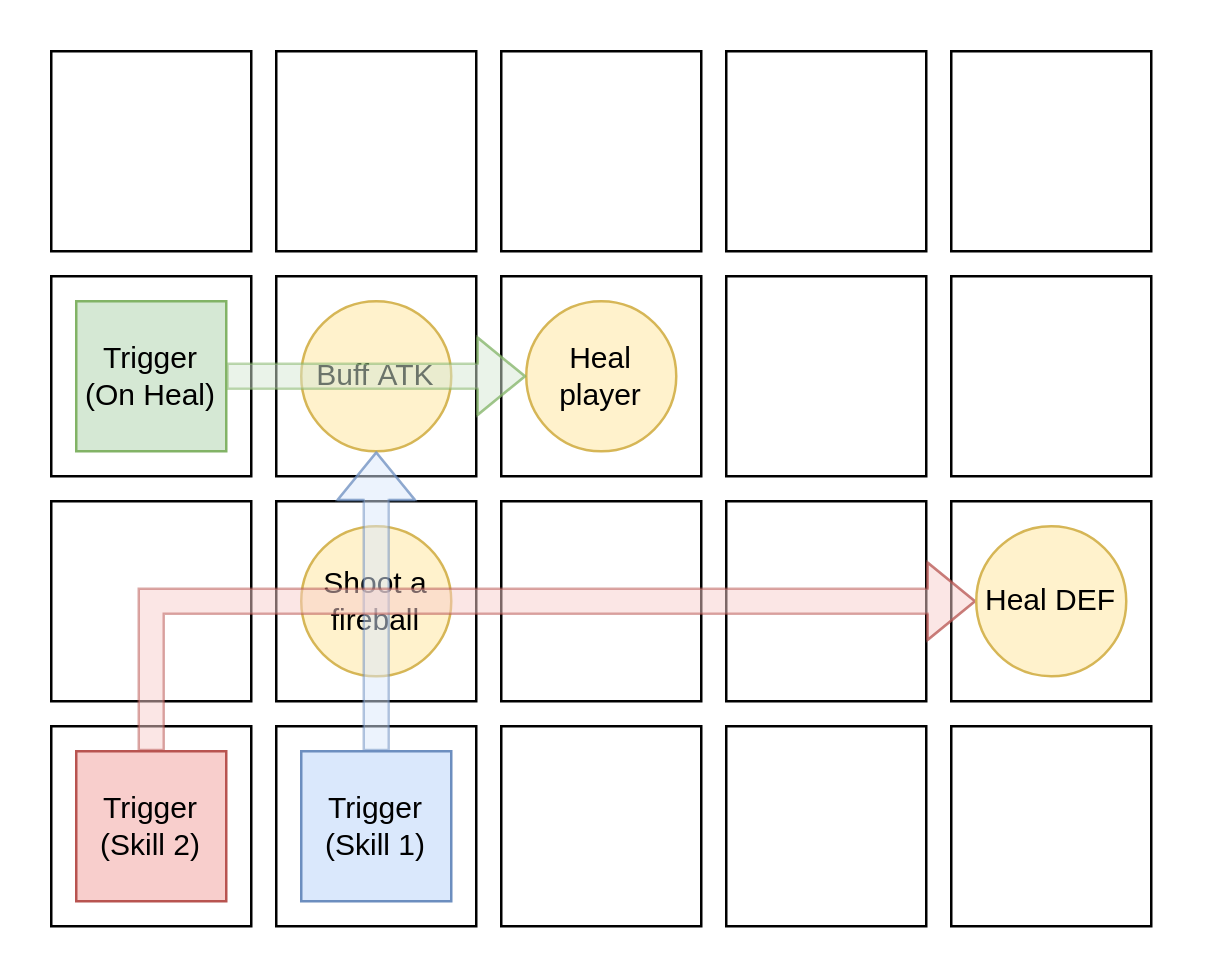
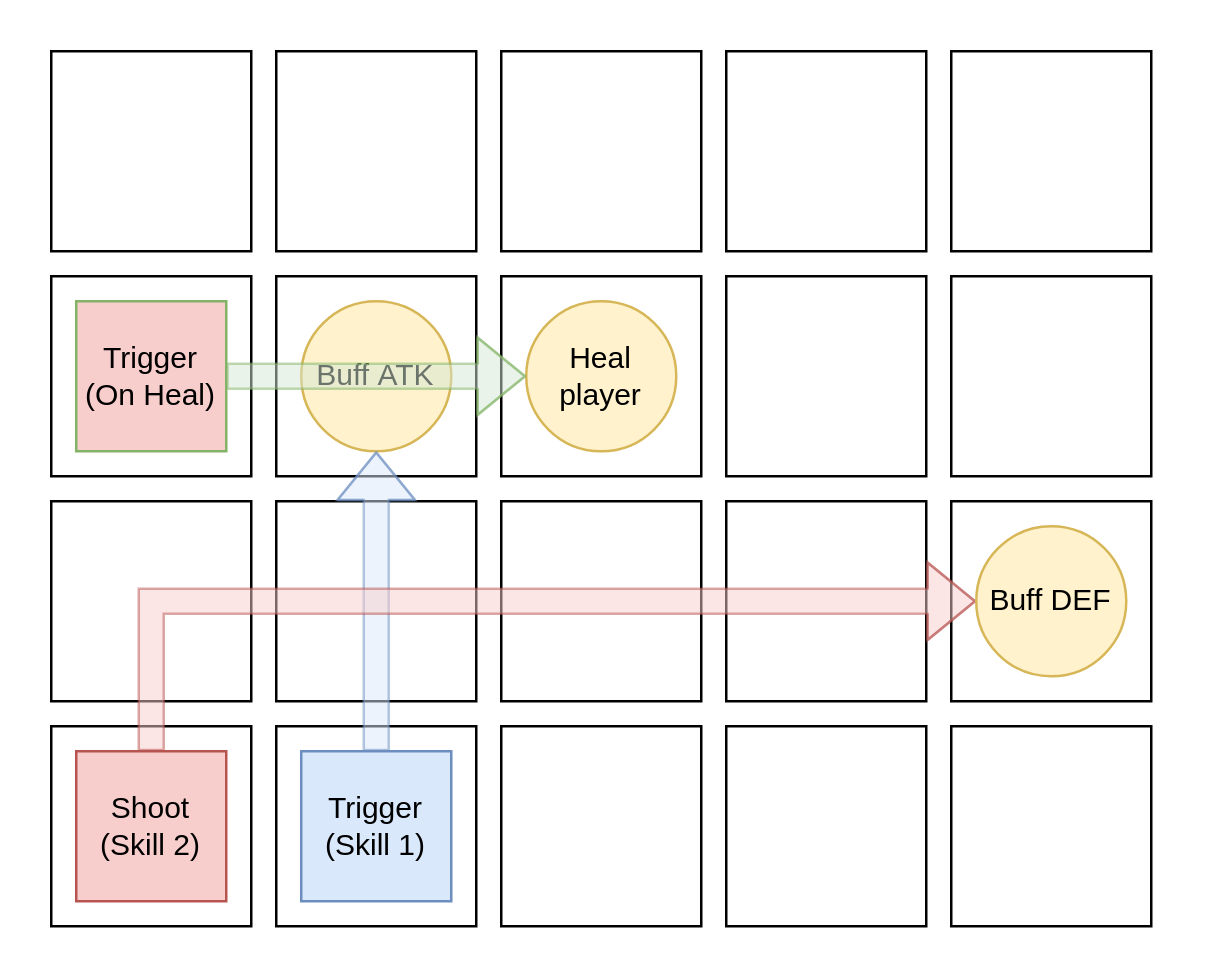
(151, 376) -> (151, 376)
(376, 601) -> none
(1051, 601) -> (1051, 601)
(151, 826) -> (151, 826)
